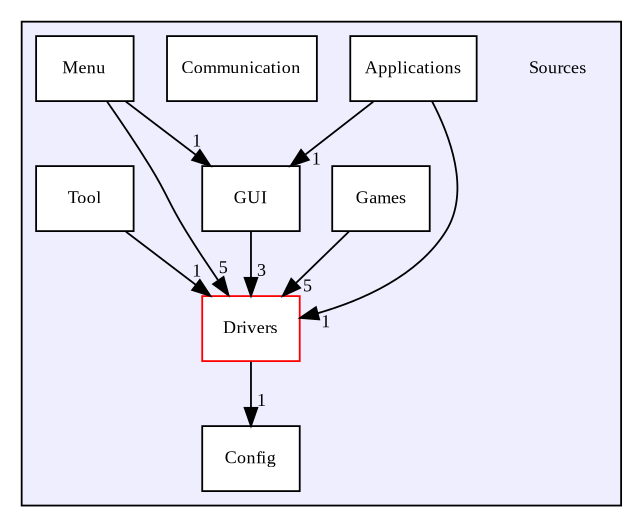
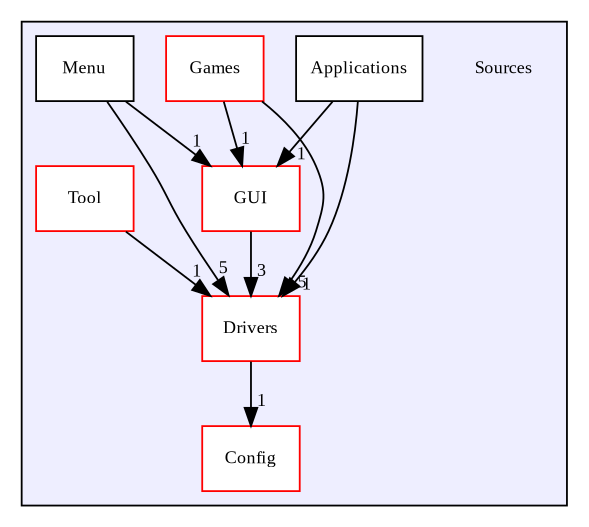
(242, 69) -> none
none -> (230, 125)
(85, 199) -> (85, 199)
(251, 199) -> (251, 199)
(381, 199) -> (215, 69)
(251, 459) -> (251, 459)
